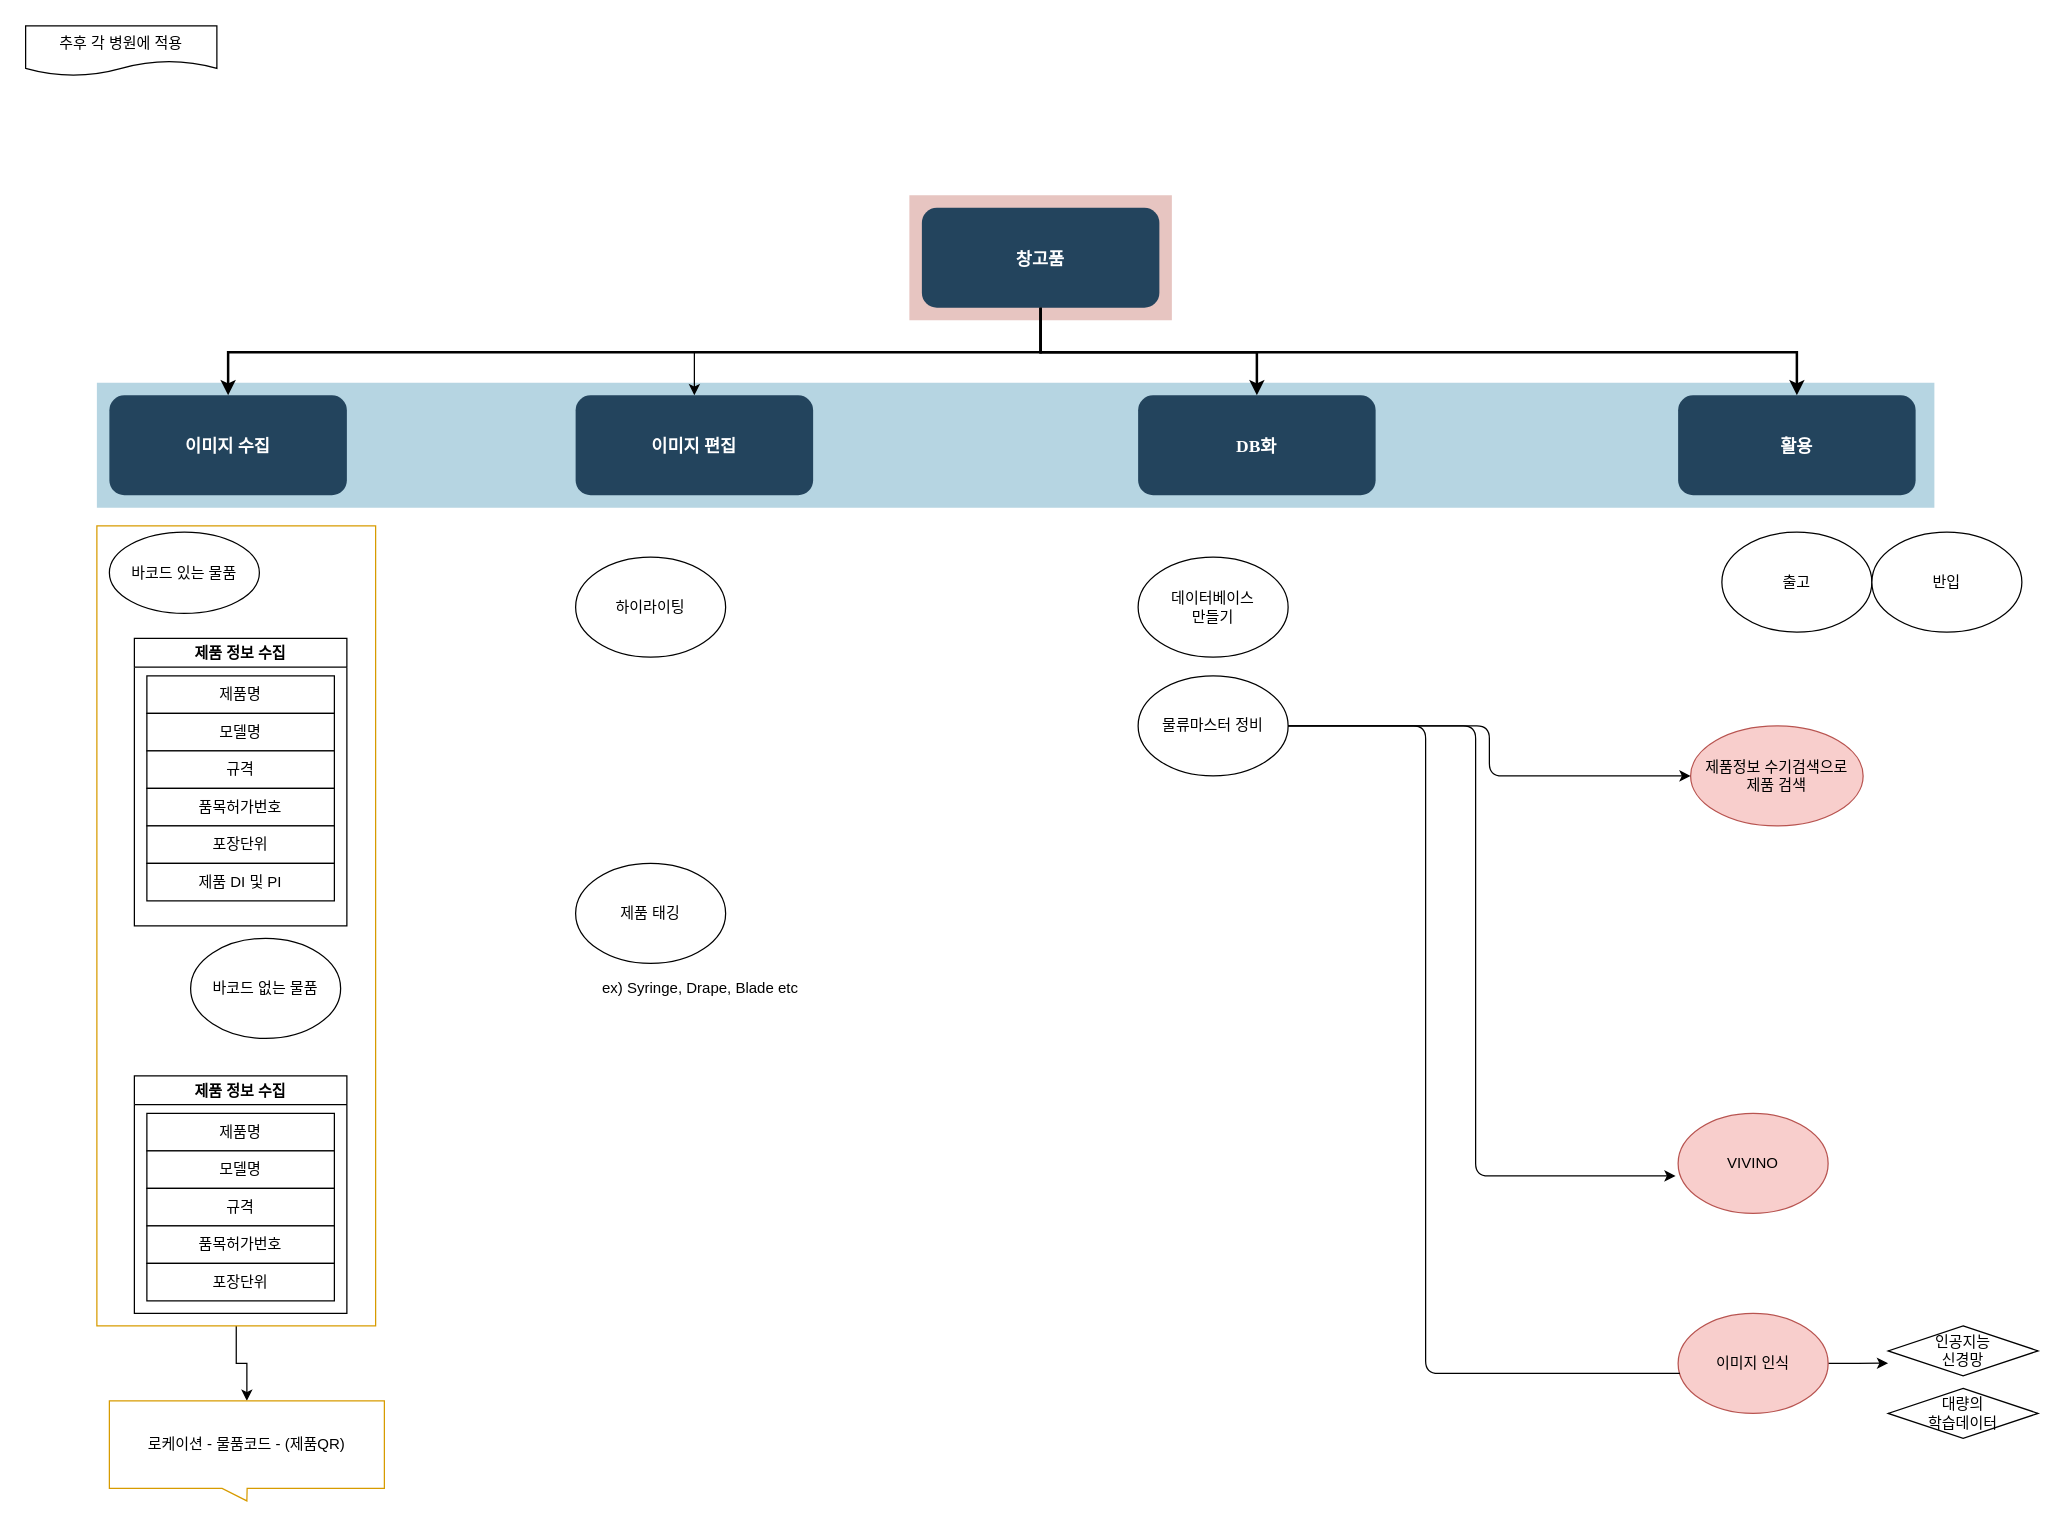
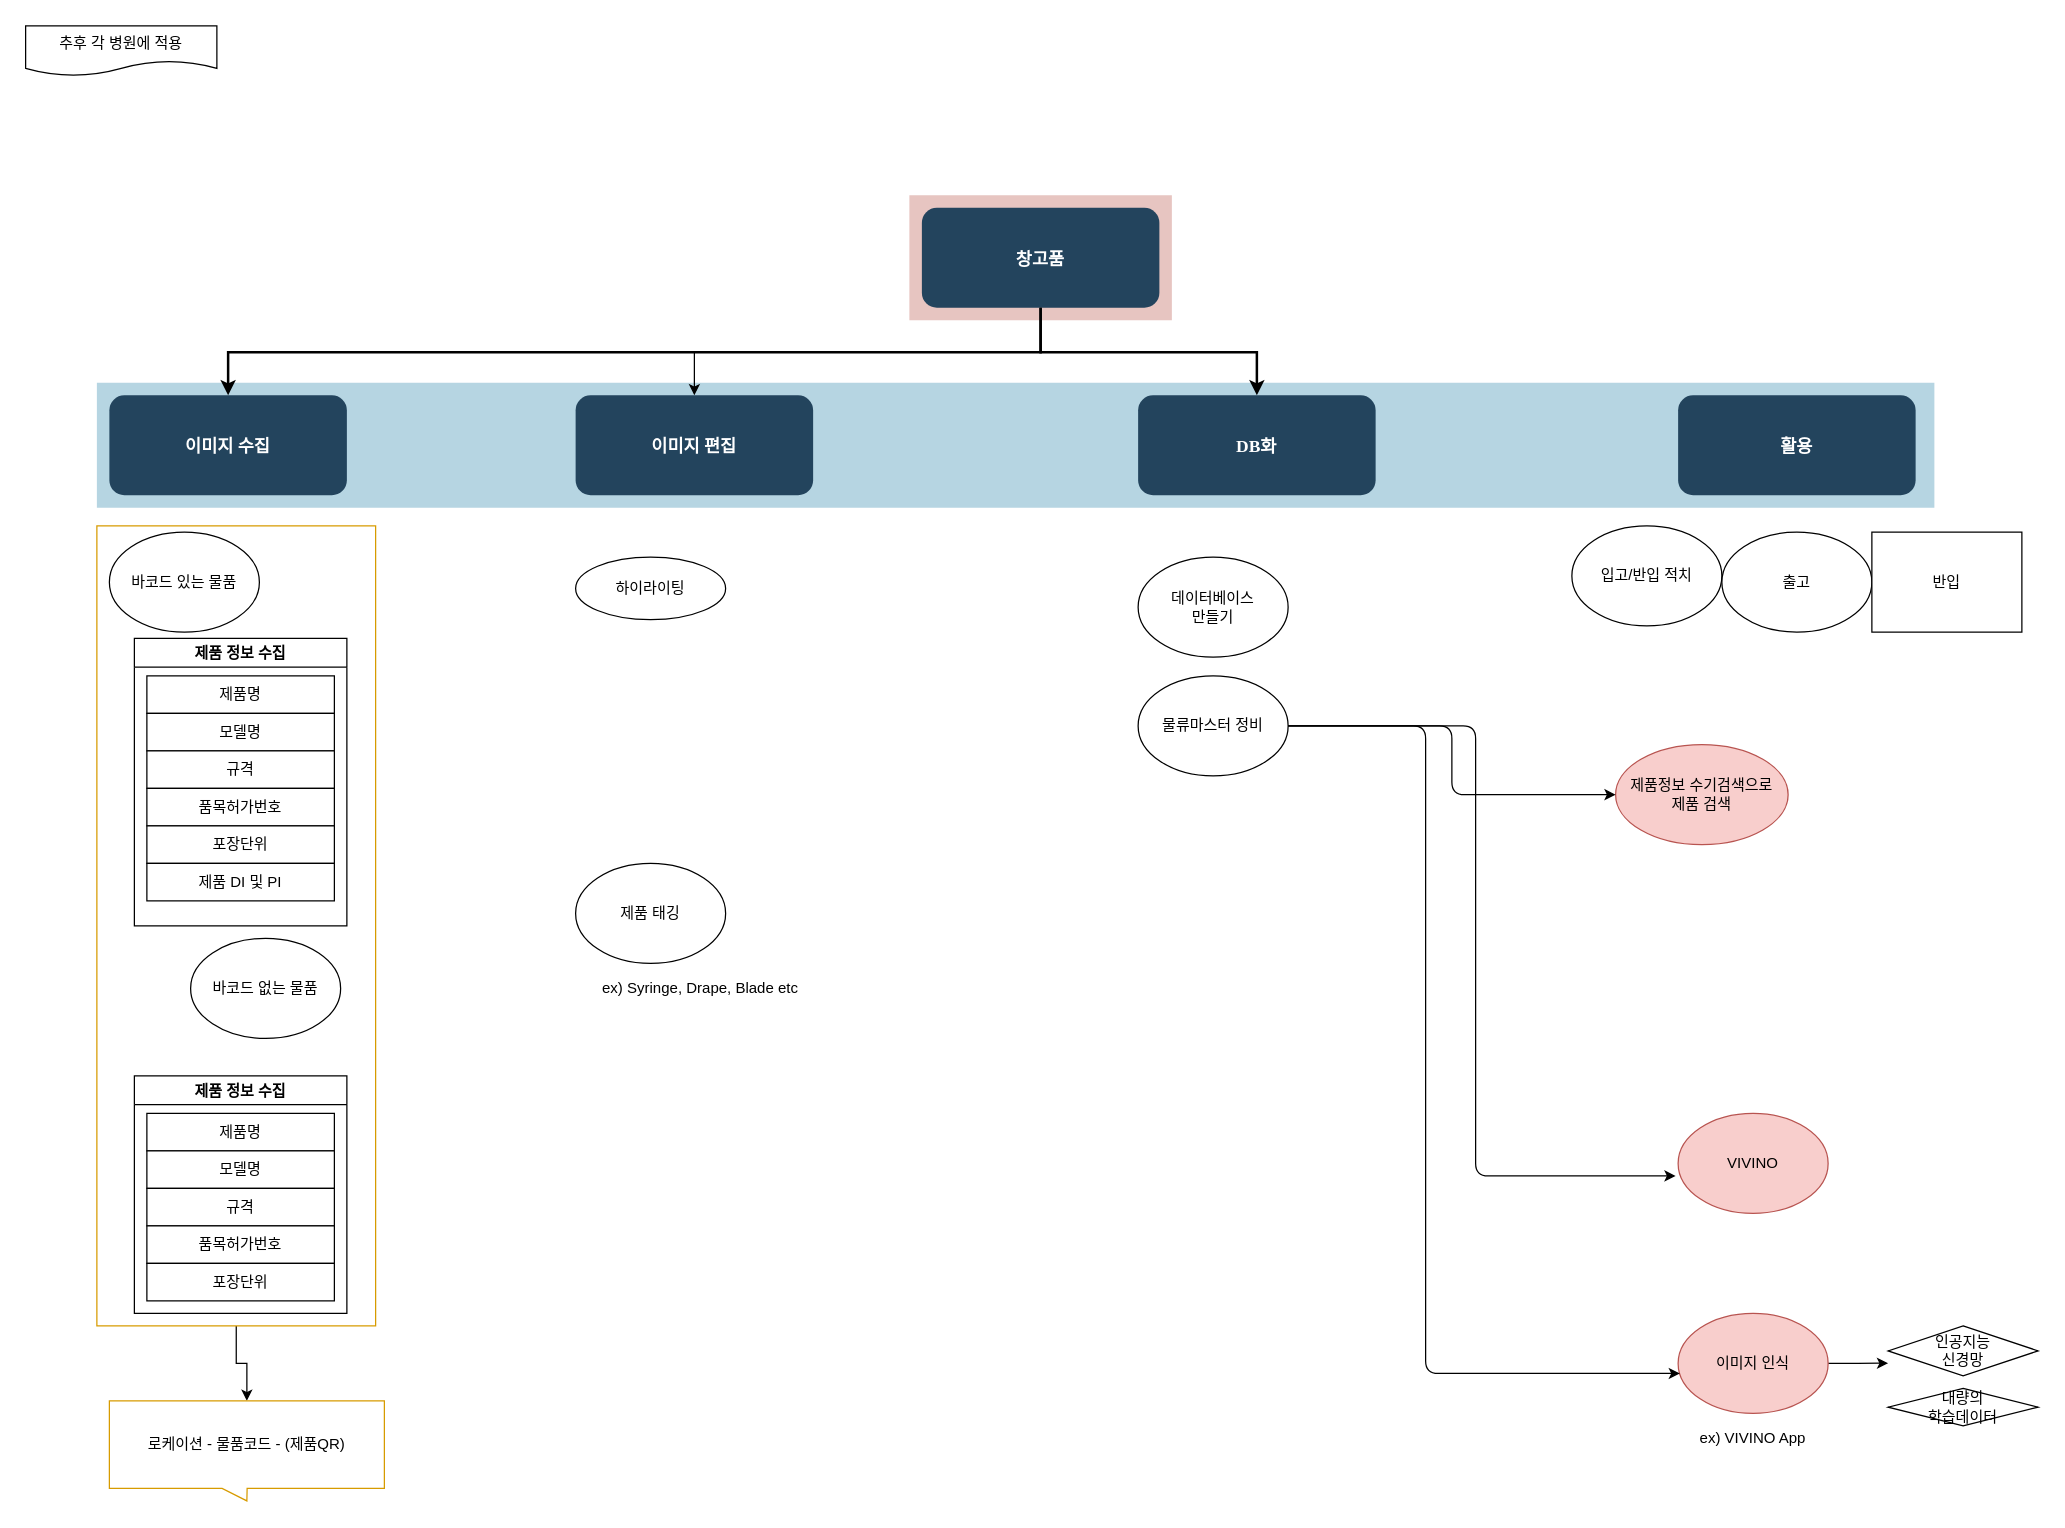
(1544, 352) -> none
(184, 573) -> (184, 582)
none -> (1647, 576)
(1947, 582) -> (1947, 582)
(651, 607) -> (651, 588)
(1777, 776) -> (1702, 794)
(1673, 1373) -> (1670, 1373)
(1963, 1413) -> (1963, 1407)
none -> (1753, 1438)
